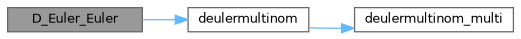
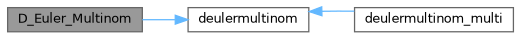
(75, 20) -> (75, 20)
(325, 28) -> (338, 11)
